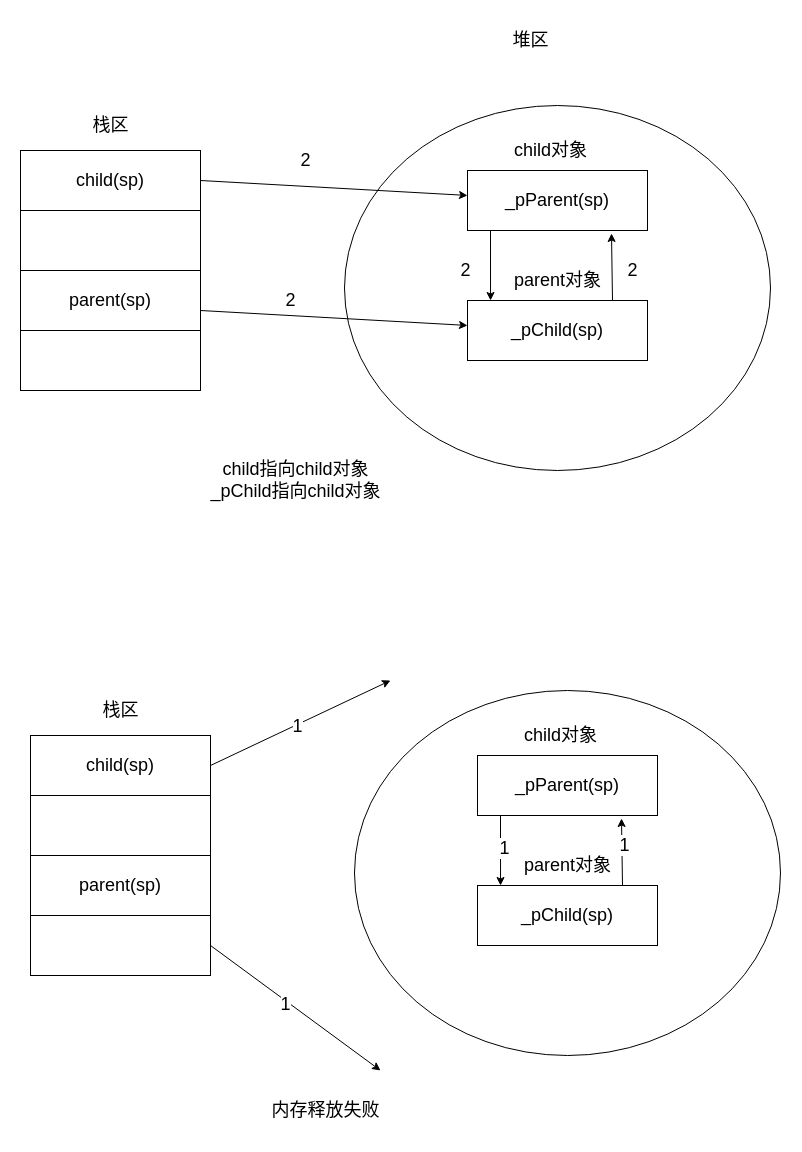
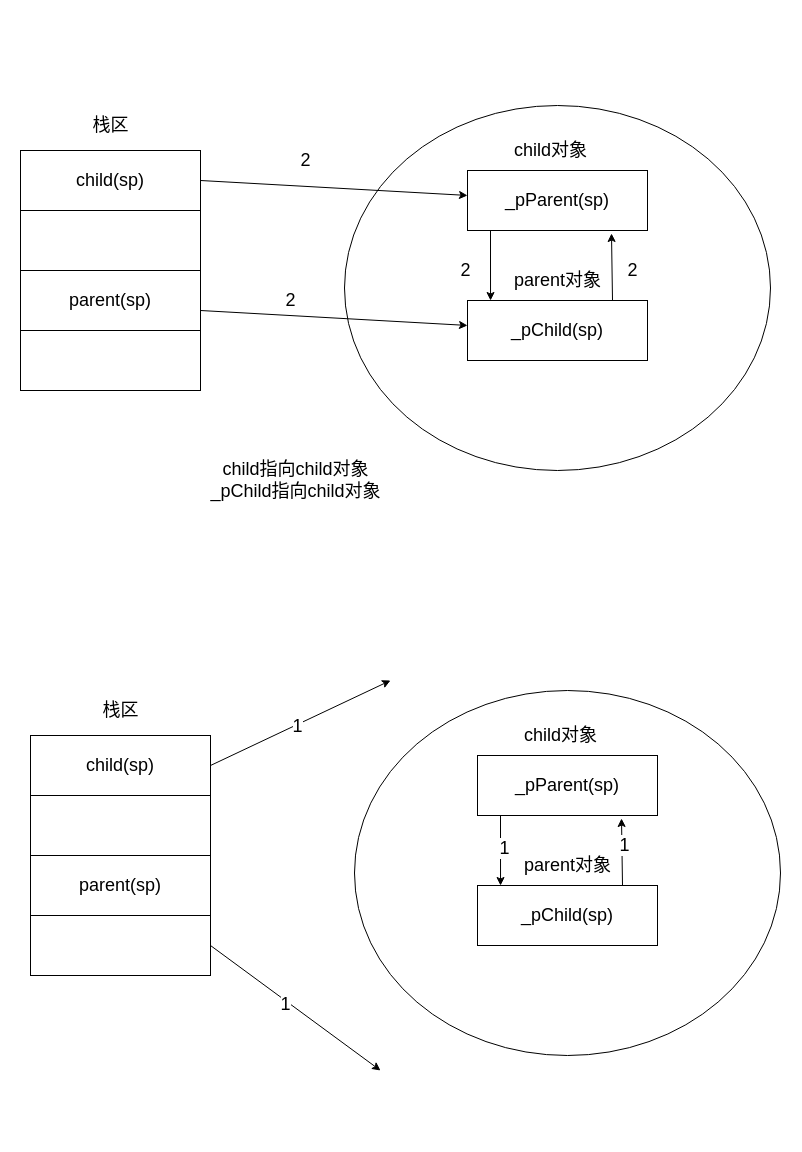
(531, 41) -> none
(326, 1111) -> none
